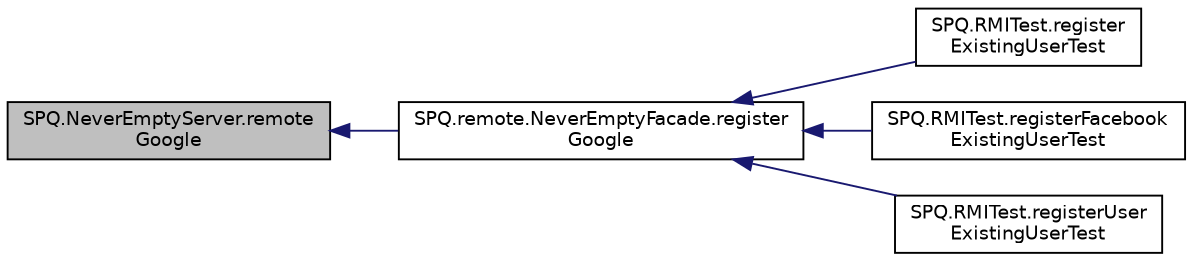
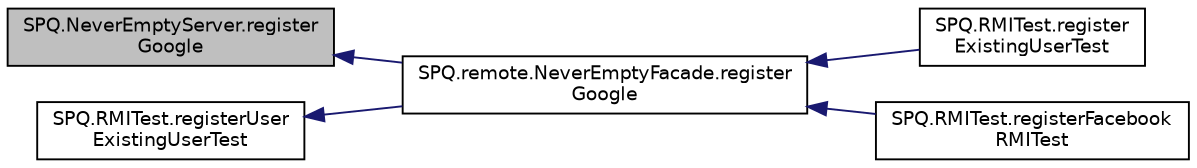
(169, 131) -> (171, 37)
(1029, 131) -> (1032, 131)
(825, 180) -> (363, 110)
